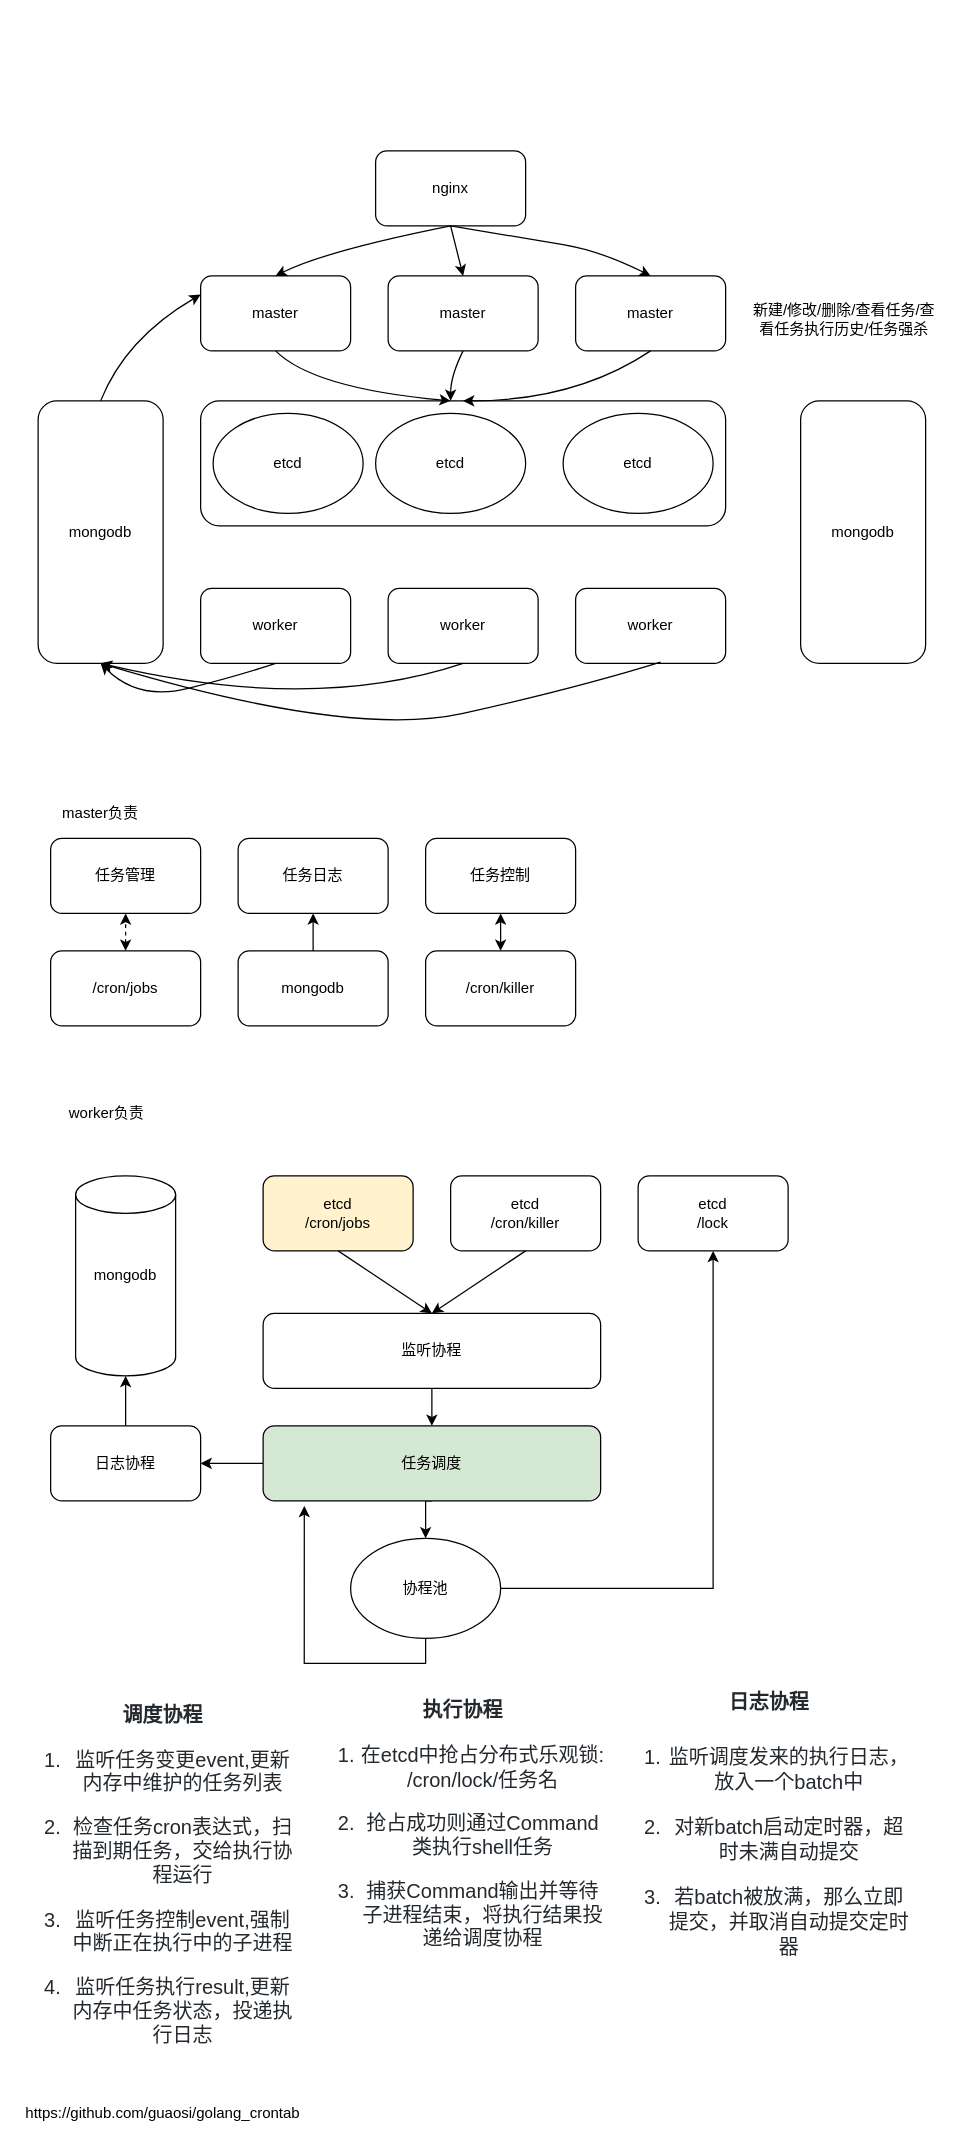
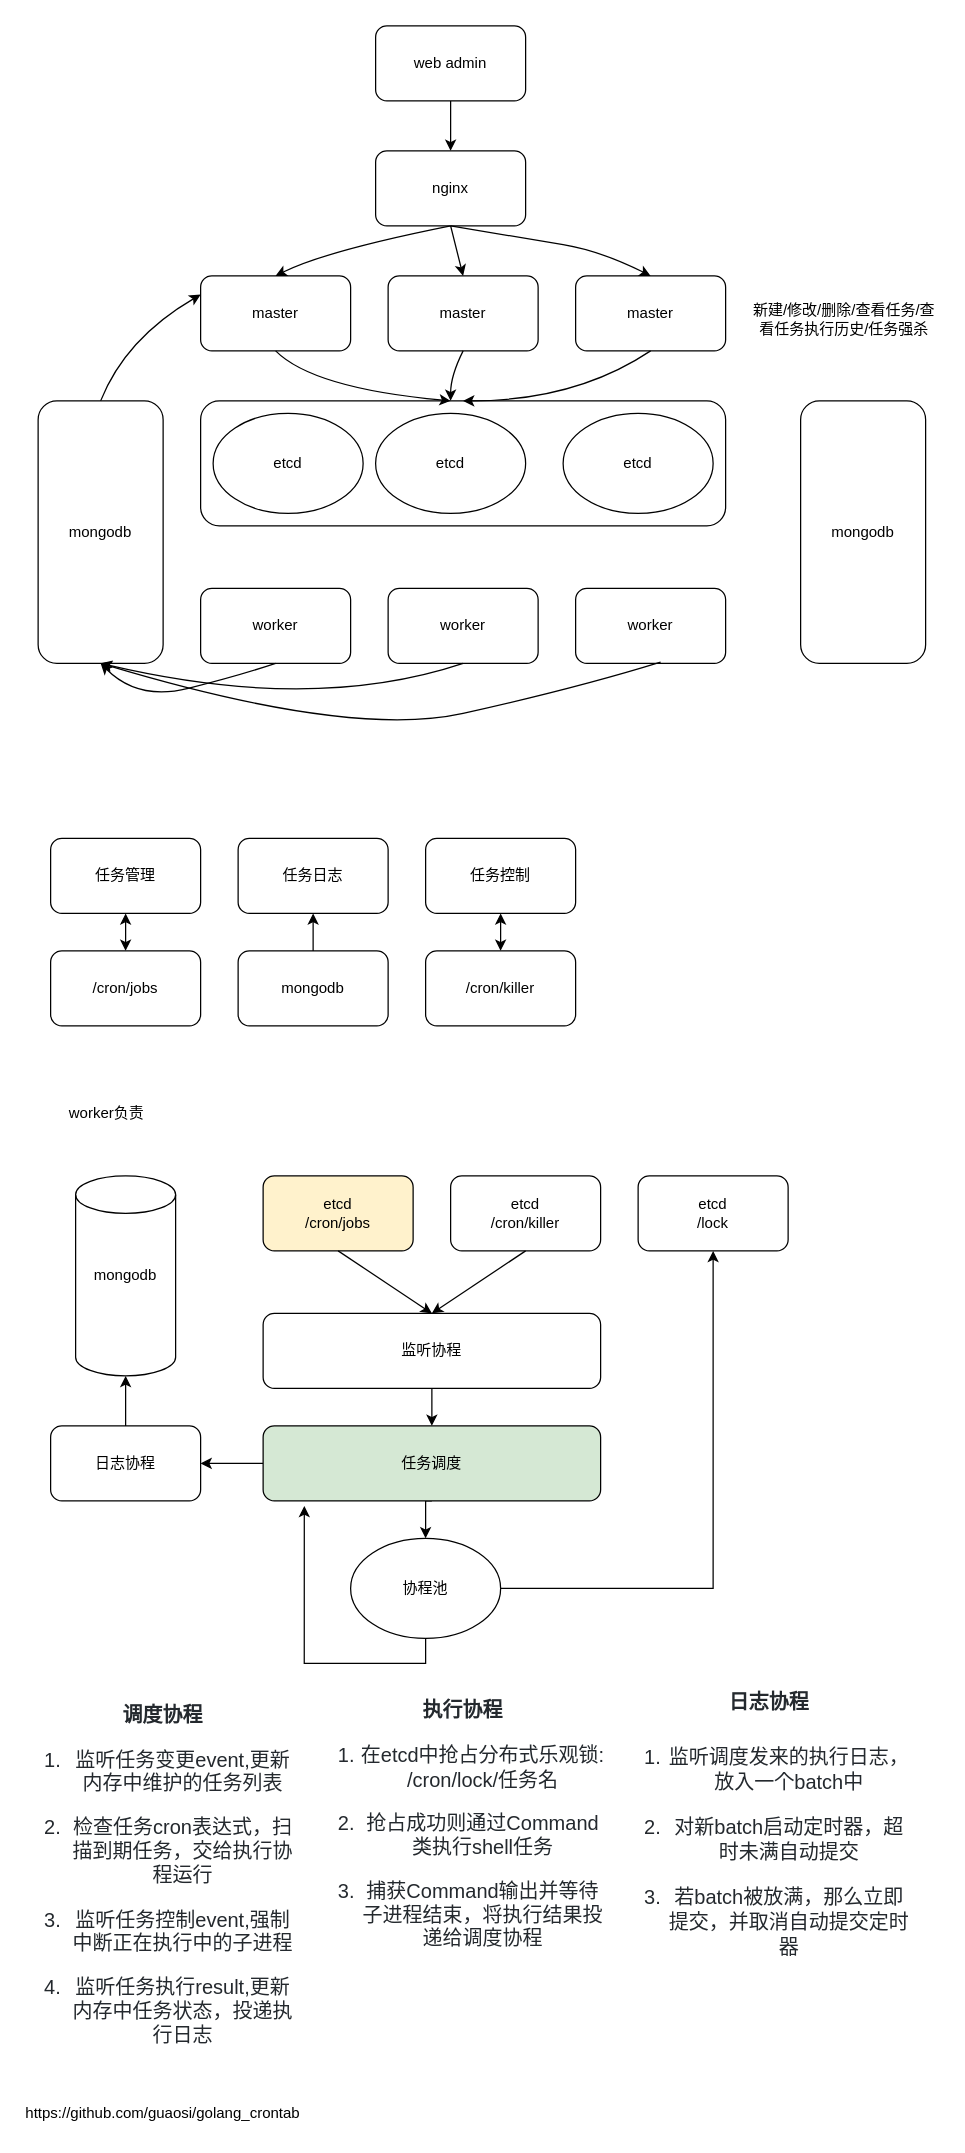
none -> (451, 63)
none -> (451, 122)
(101, 813) -> none
(126, 930) -> (126, 930)
